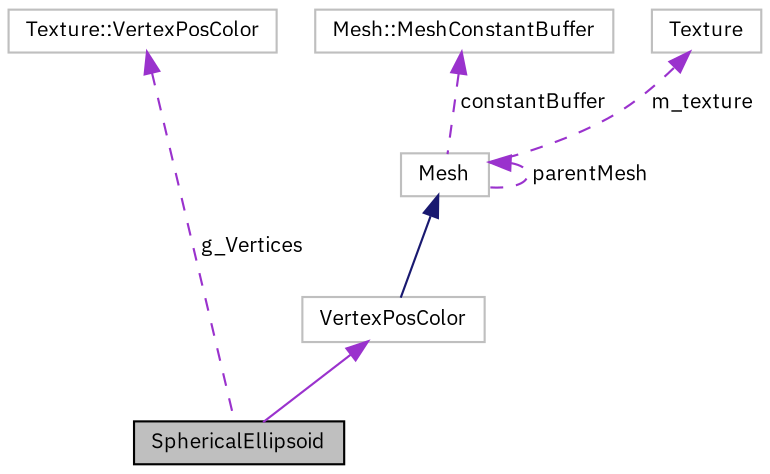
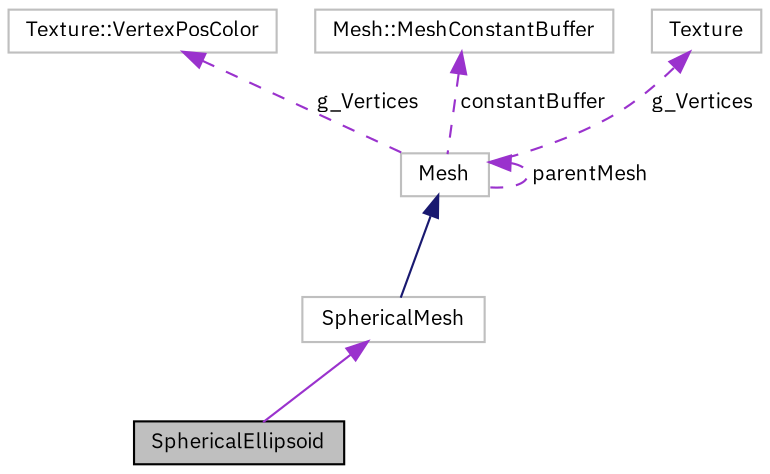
(700, 103) -> (700, 103)
(193, 247) -> (304, 107)
(394, 320) -> (394, 320)
